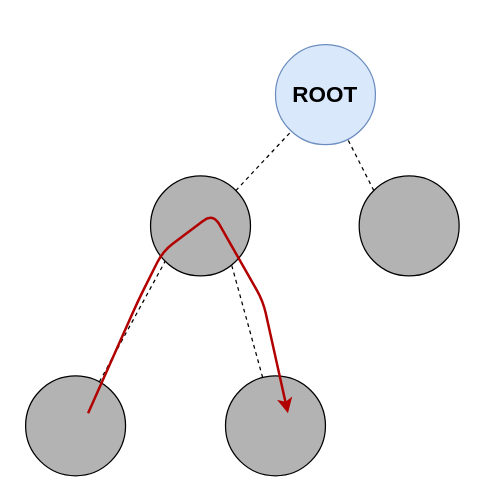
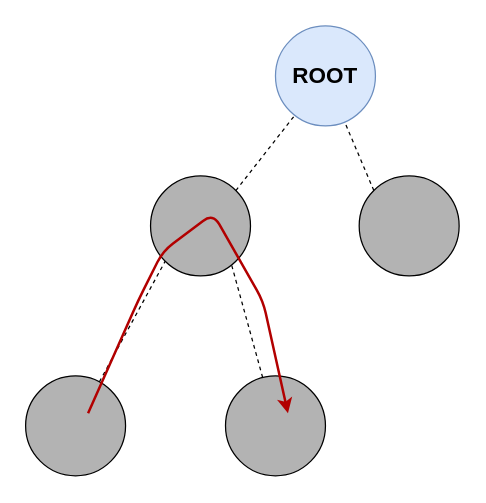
(326, 94) -> (326, 76)
